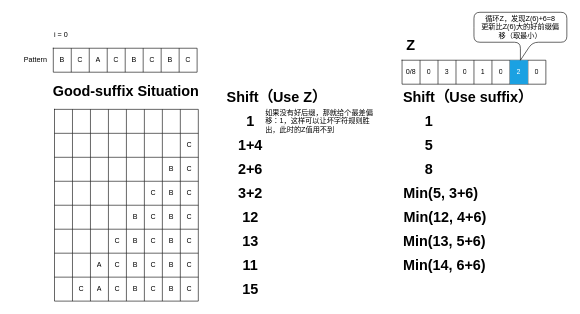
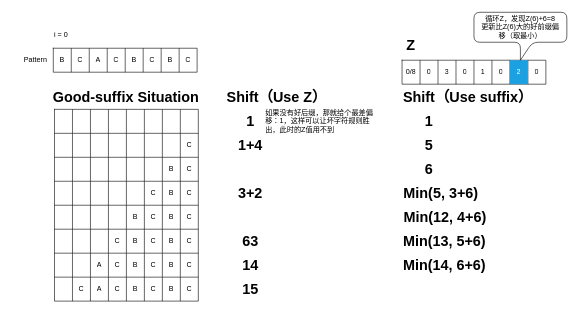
(126, 92) -> (126, 98)
(251, 170) -> none
(429, 170) -> (429, 170)
(251, 218) -> none
(251, 242) -> (251, 242)
(251, 266) -> (251, 266)
